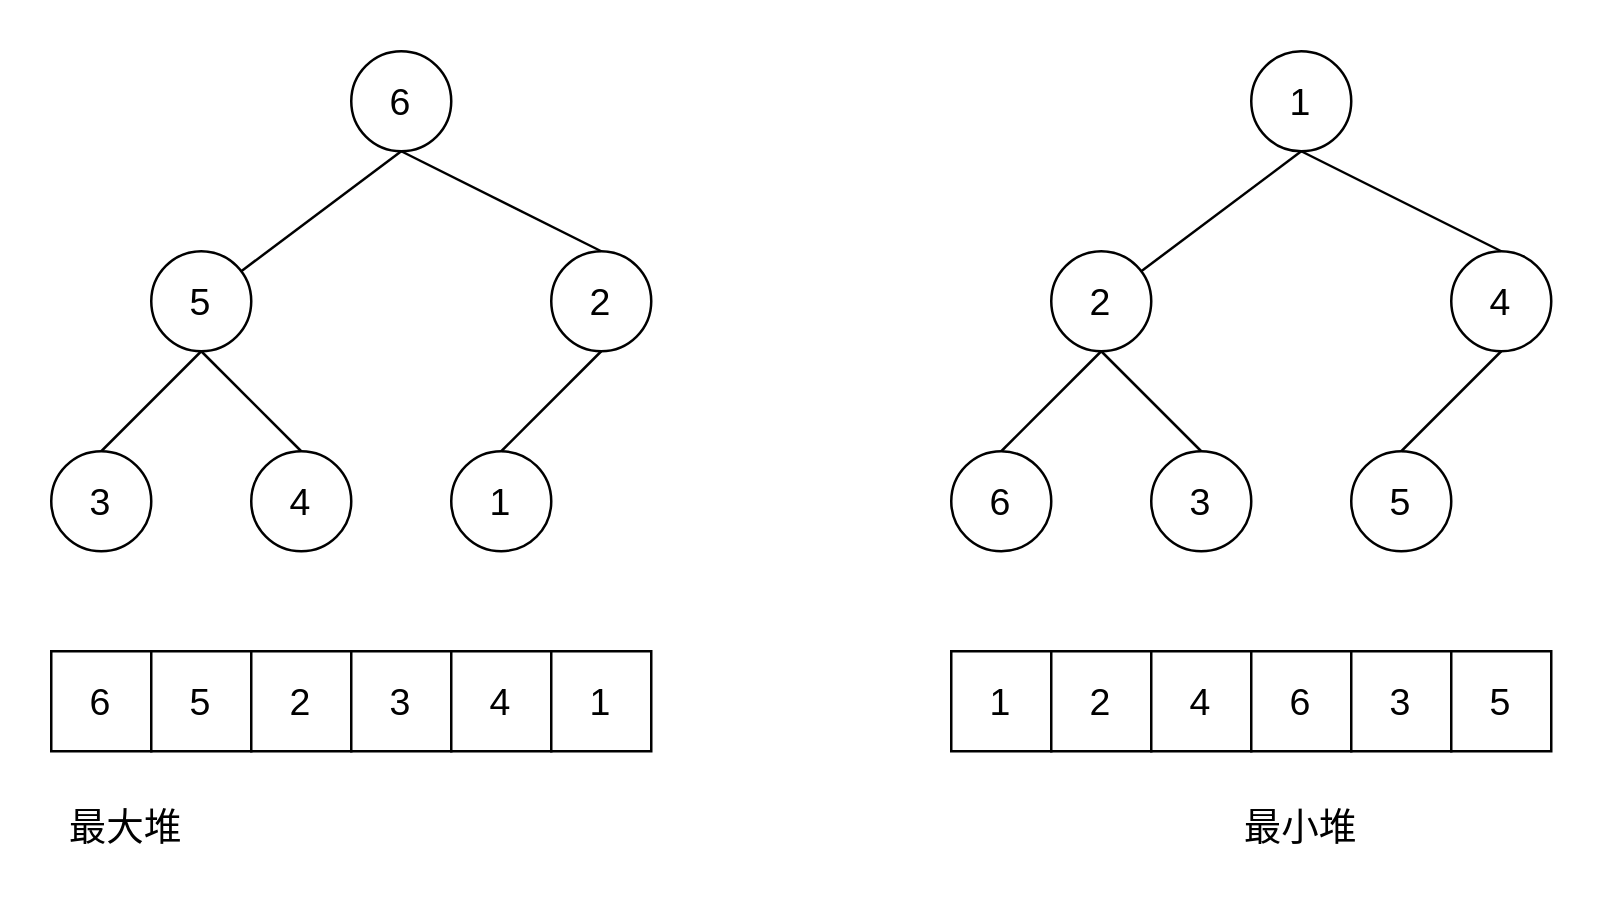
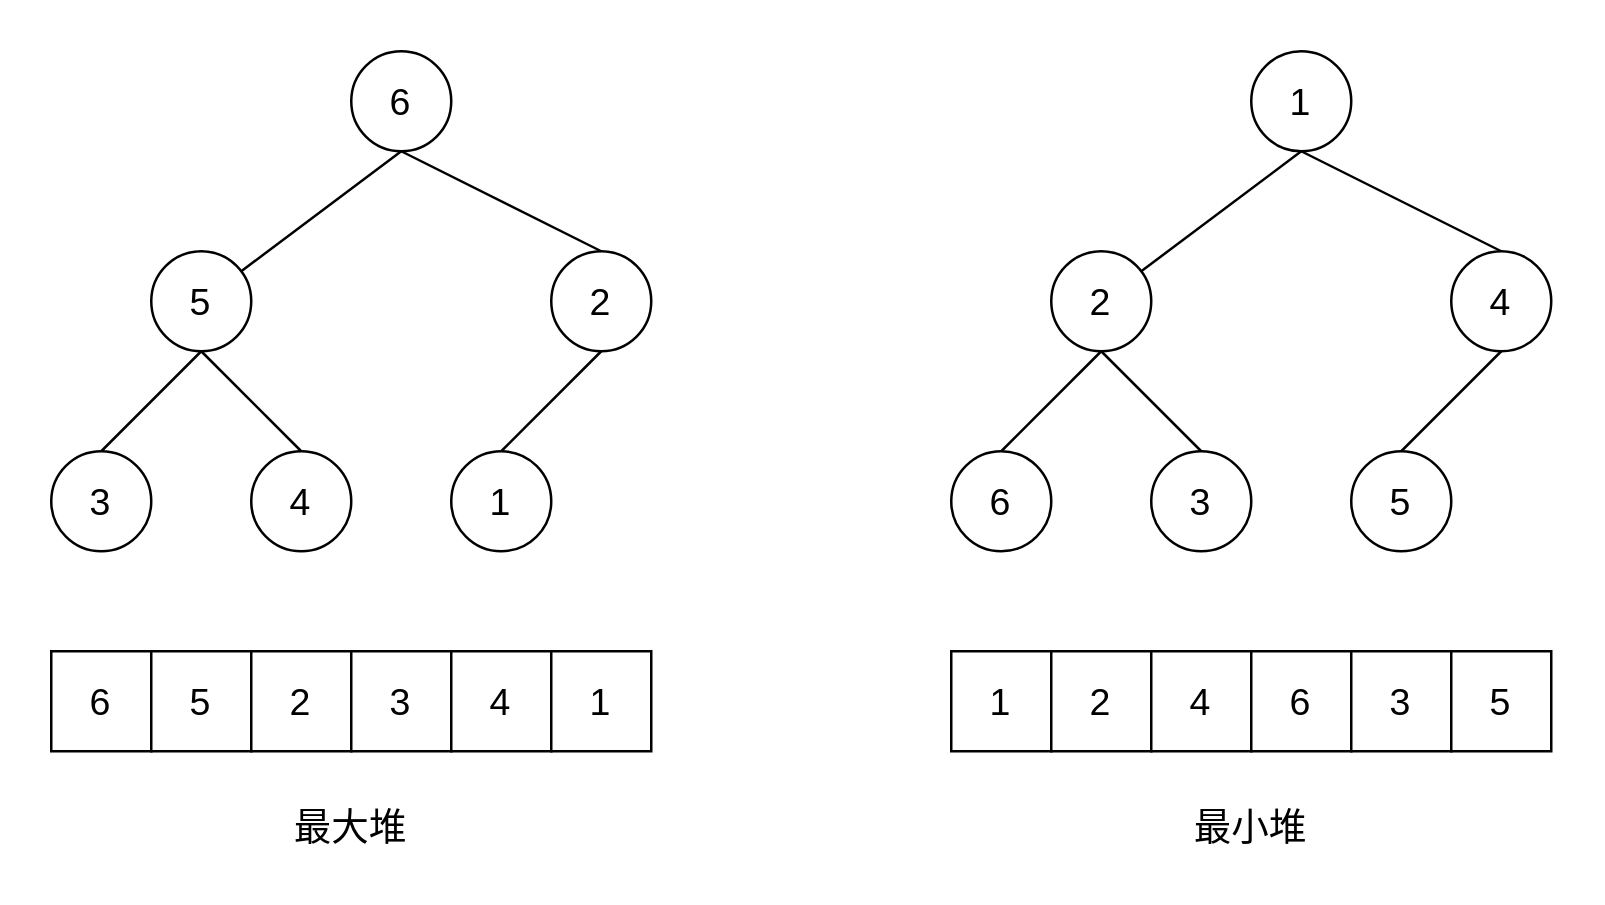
(126, 826) -> (351, 826)
(1301, 826) -> (1251, 826)
